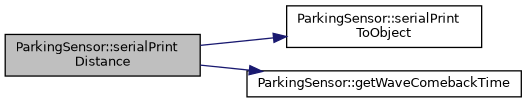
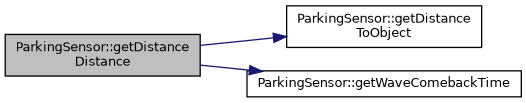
(384, 27) -> (384, 27)
(103, 55) -> (103, 55)
